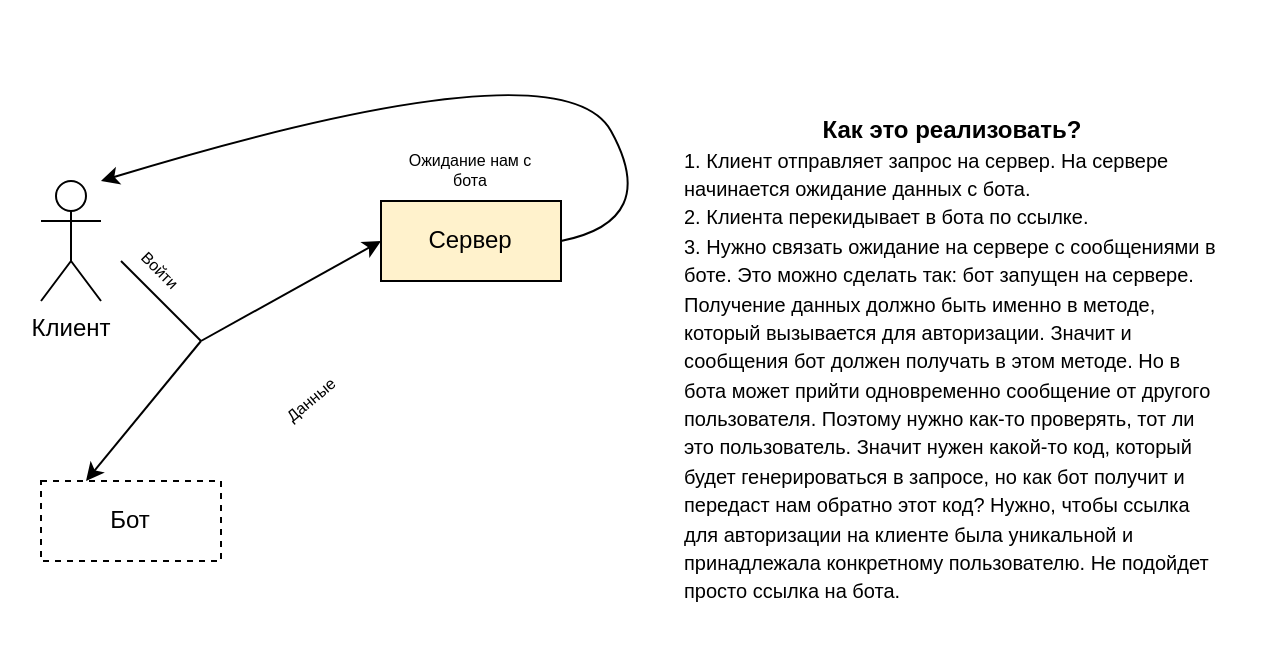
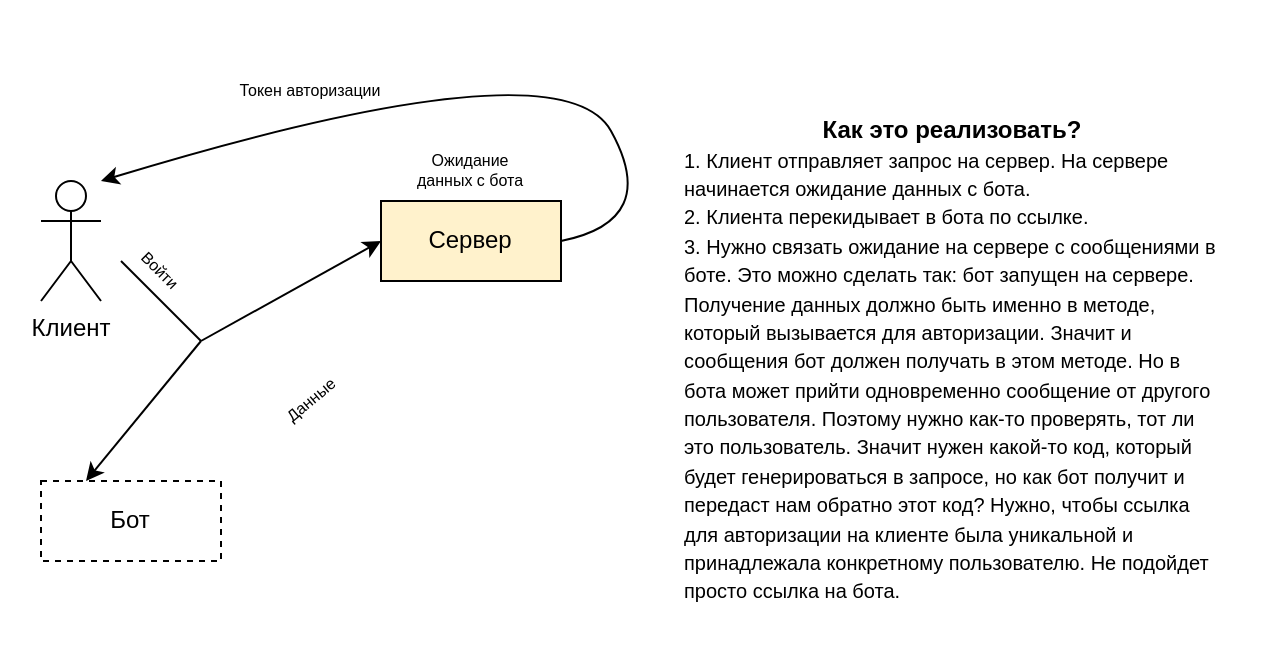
none -> (311, 91)
(471, 171) -> (471, 171)
